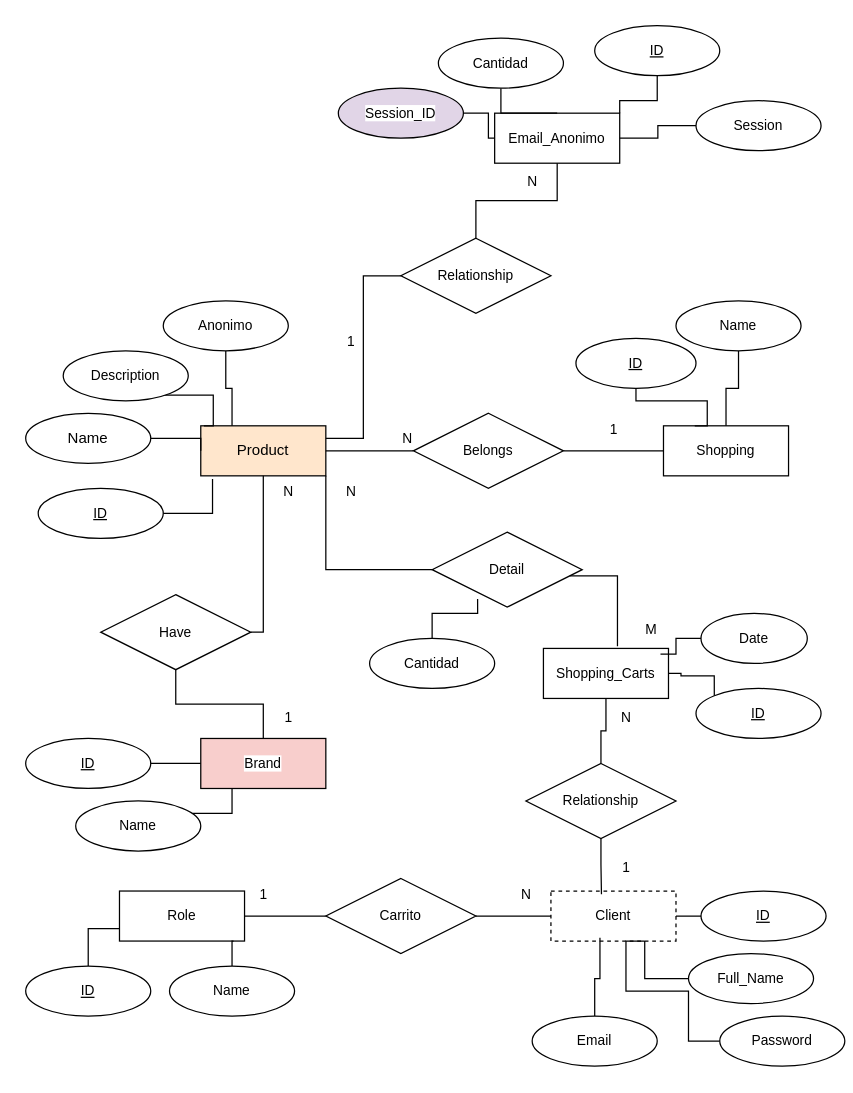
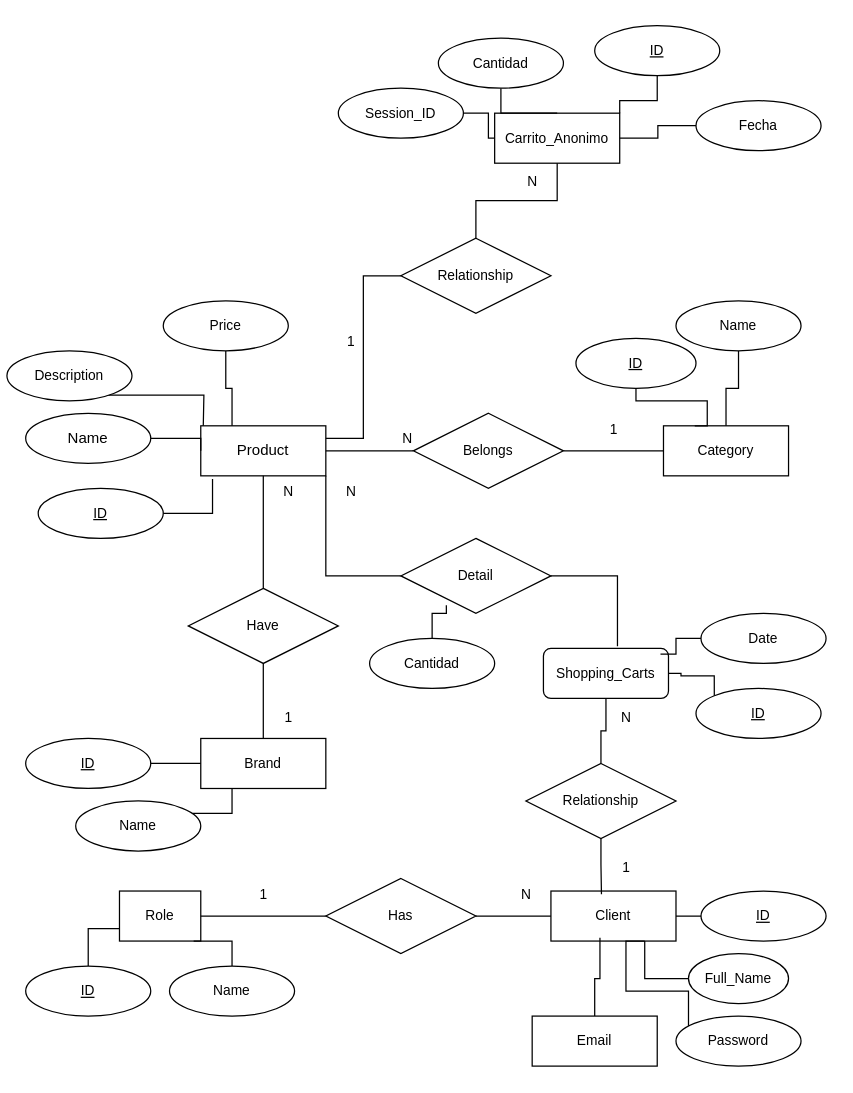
(401, 113) -> (401, 113)
(758, 126) -> (758, 126)
(557, 138) -> (557, 138)
(226, 326) -> (226, 326)
(126, 376) -> (69, 376)
(263, 451) -> (263, 451)
(726, 451) -> (726, 451)
(507, 569) -> (476, 576)
(651, 629) -> none
(176, 632) -> (263, 626)
(754, 638) -> (763, 638)
(606, 673) -> (606, 673)
(263, 763) -> (263, 763)
(182, 916) -> (160, 916)
(401, 916) -> (401, 916)
(613, 916) -> (613, 916)
(751, 978) -> (738, 978)
(594, 1041) -> (594, 1041)
(782, 1041) -> (738, 1041)
